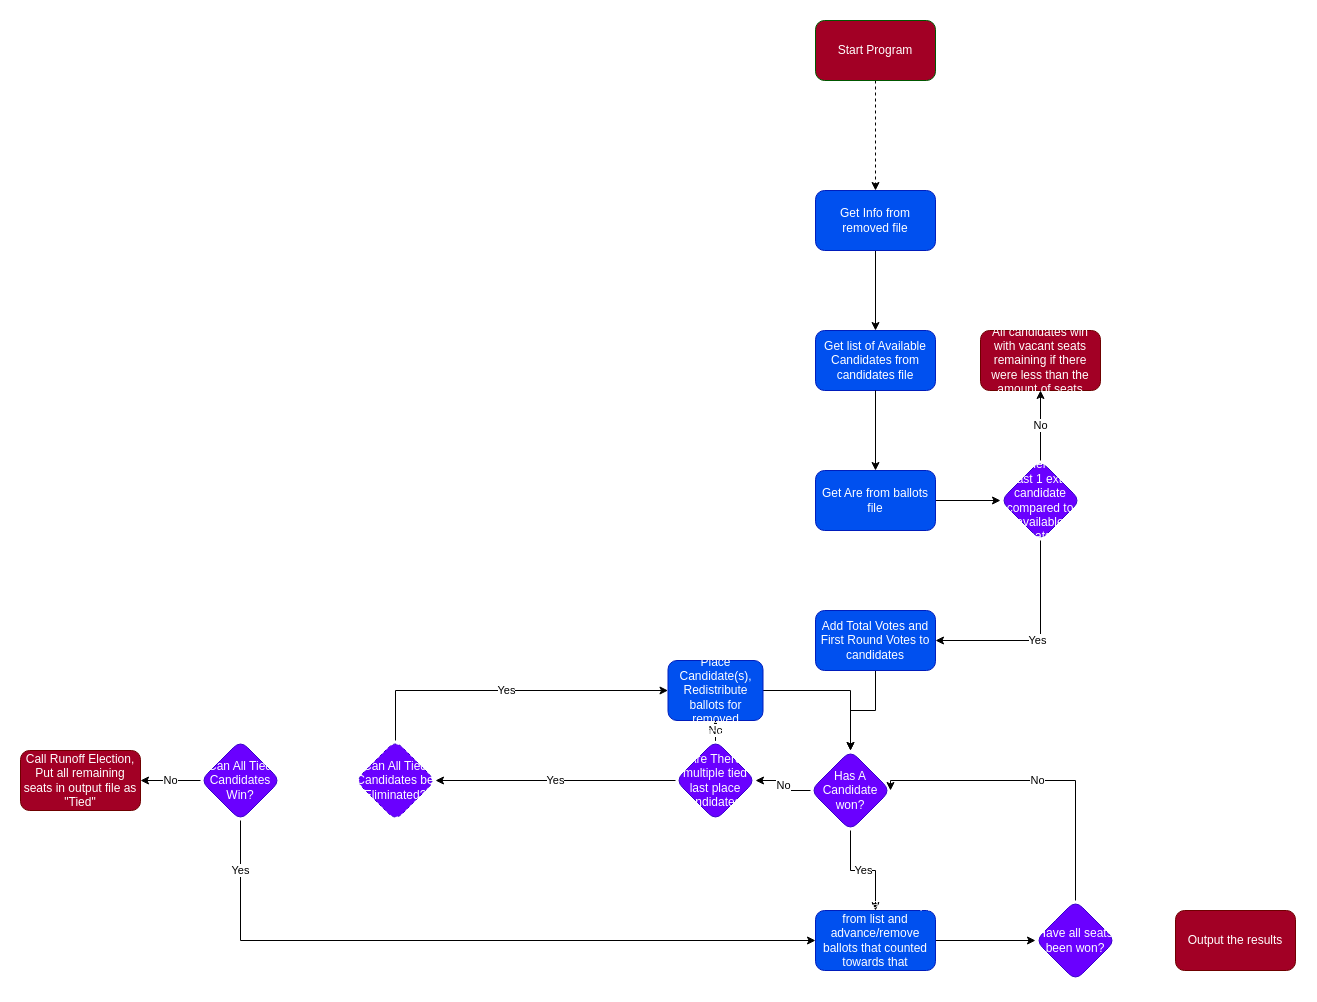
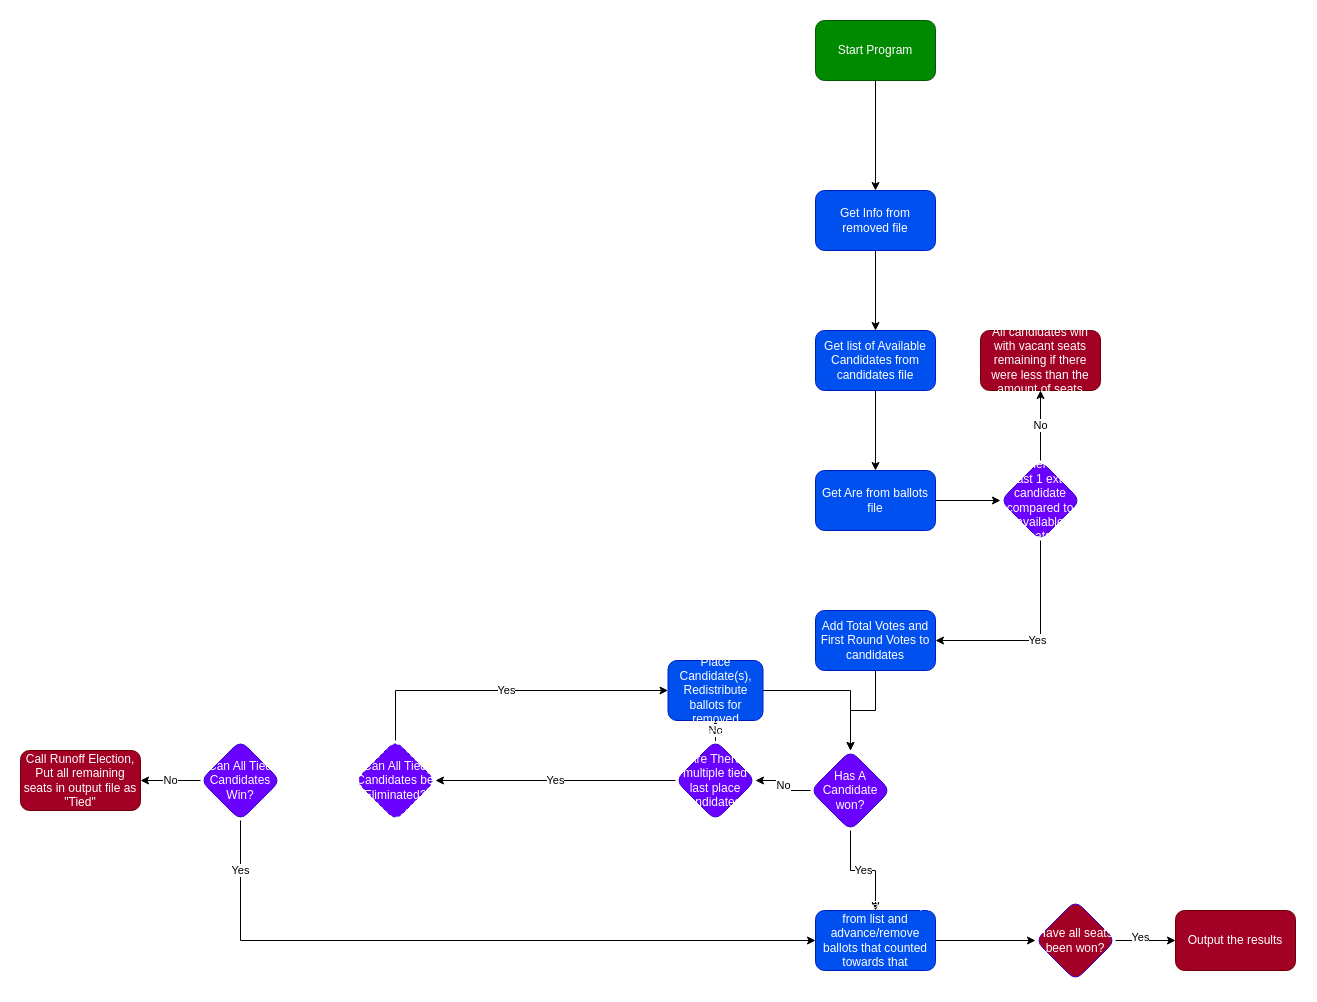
(876, 51) -> (876, 51)
(876, 132) -> (876, 132)
(1042, 781) -> none
(1076, 941) -> (1076, 941)
none -> (1142, 941)
